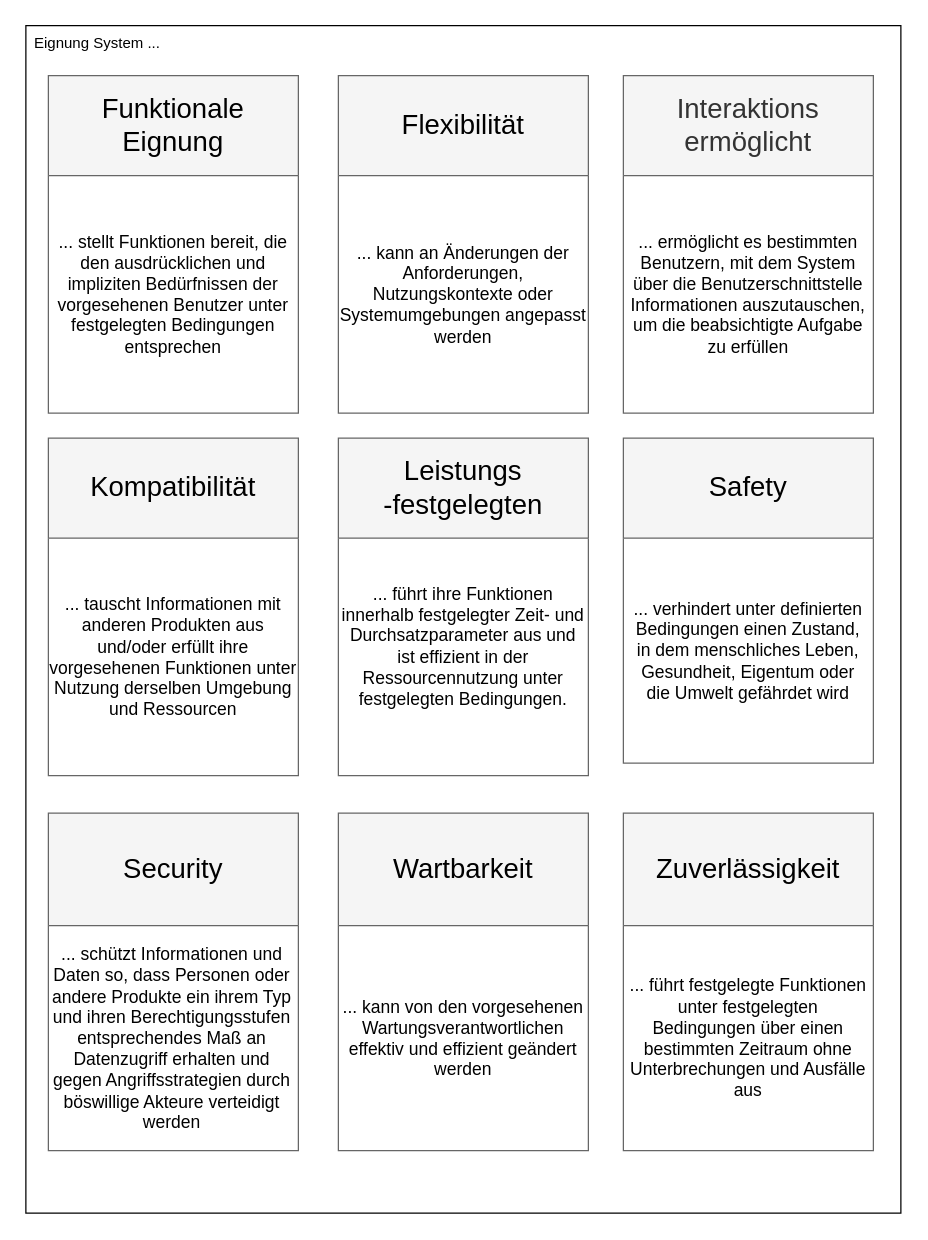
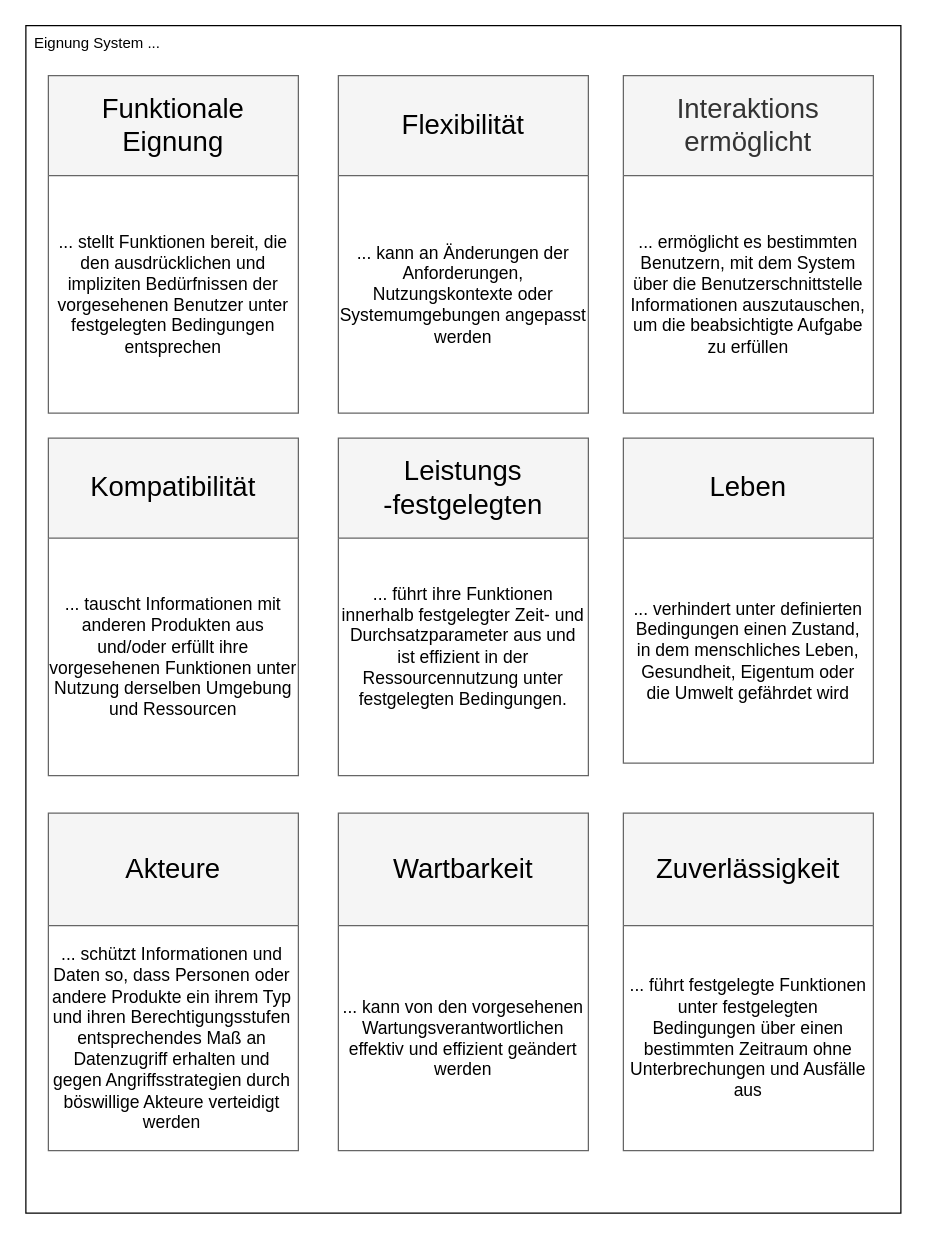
(748, 488) -> (748, 488)
(173, 869) -> (173, 869)
